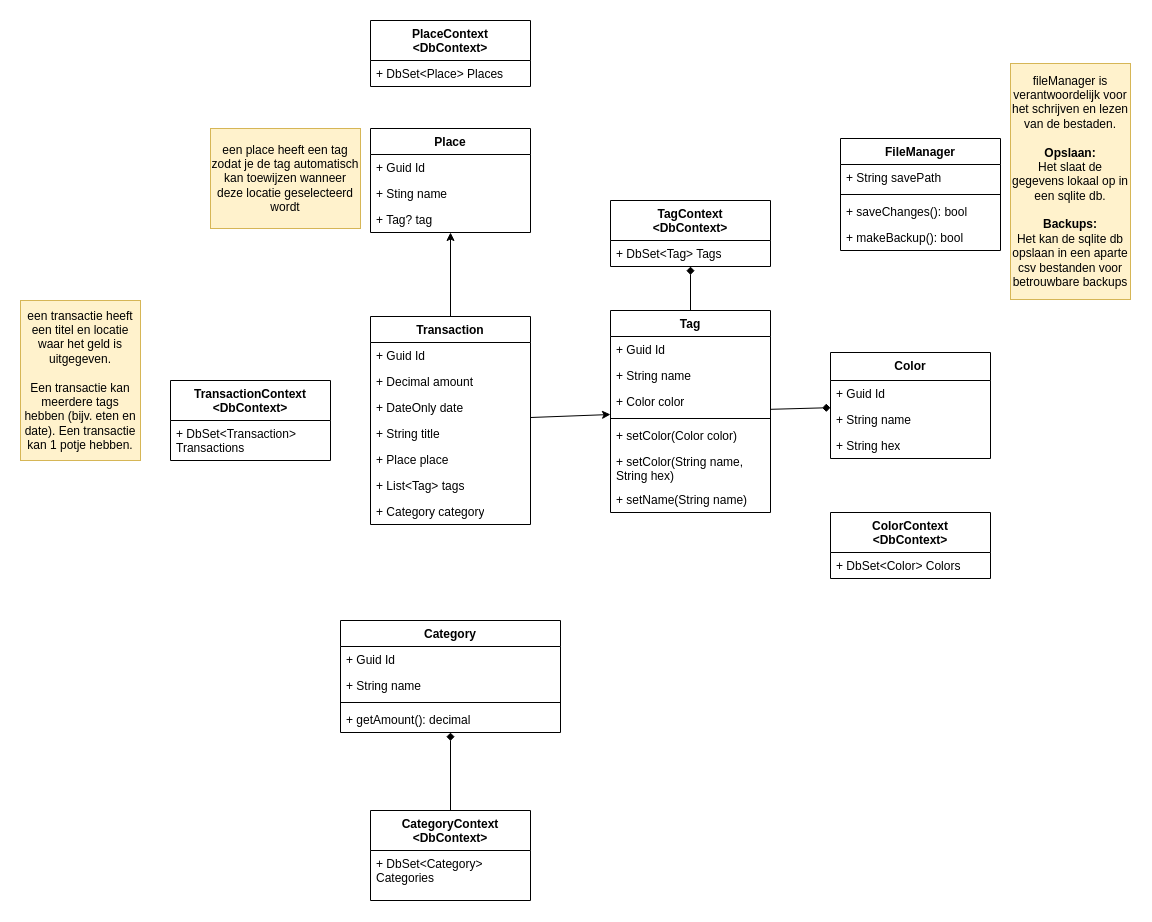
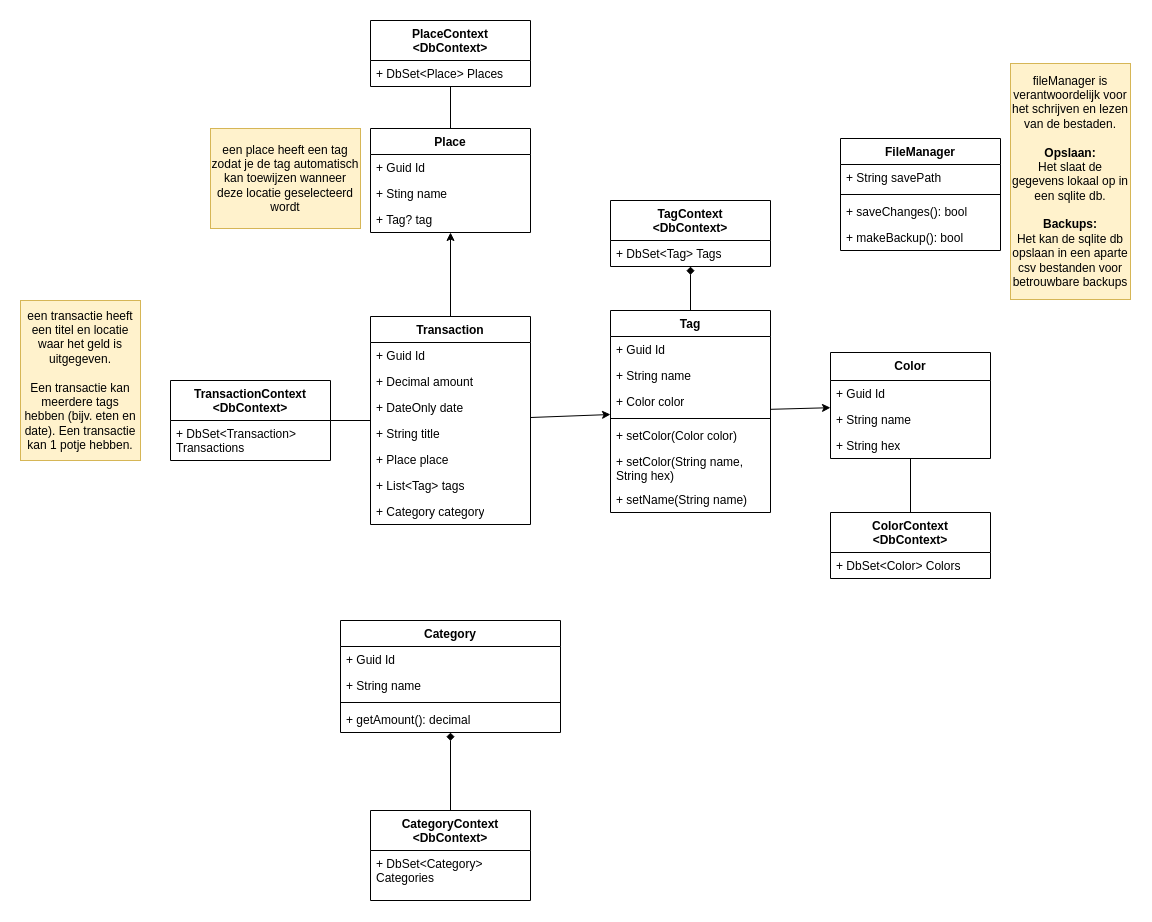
none -> (451, 109)
(821, 408) -> (822, 408)
none -> (350, 421)
none -> (911, 487)
